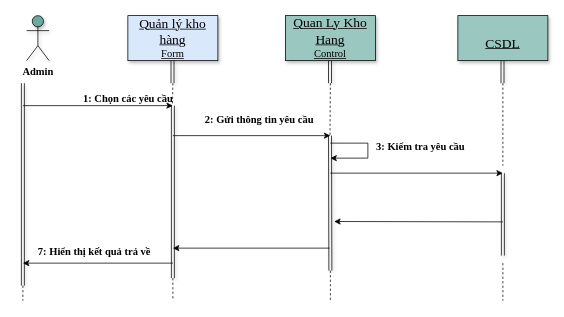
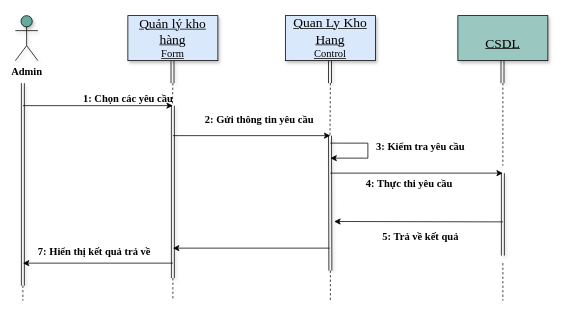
(38, 38) -> (27, 38)
(330, 38) -> (330, 38)
none -> (409, 184)
none -> (420, 237)
